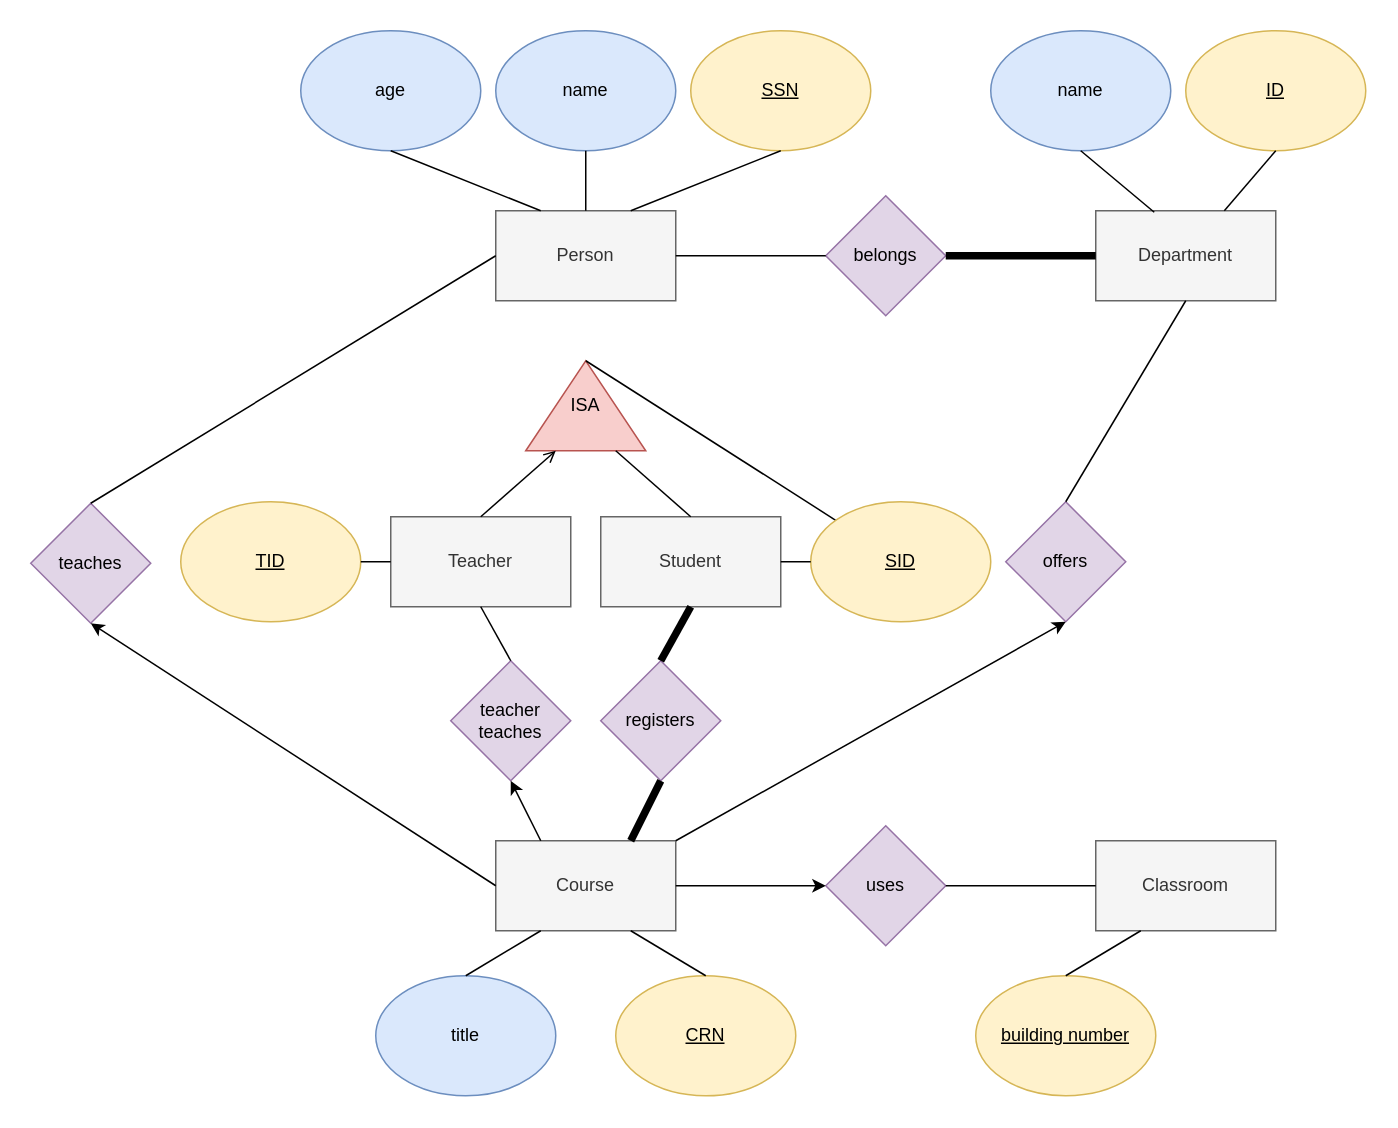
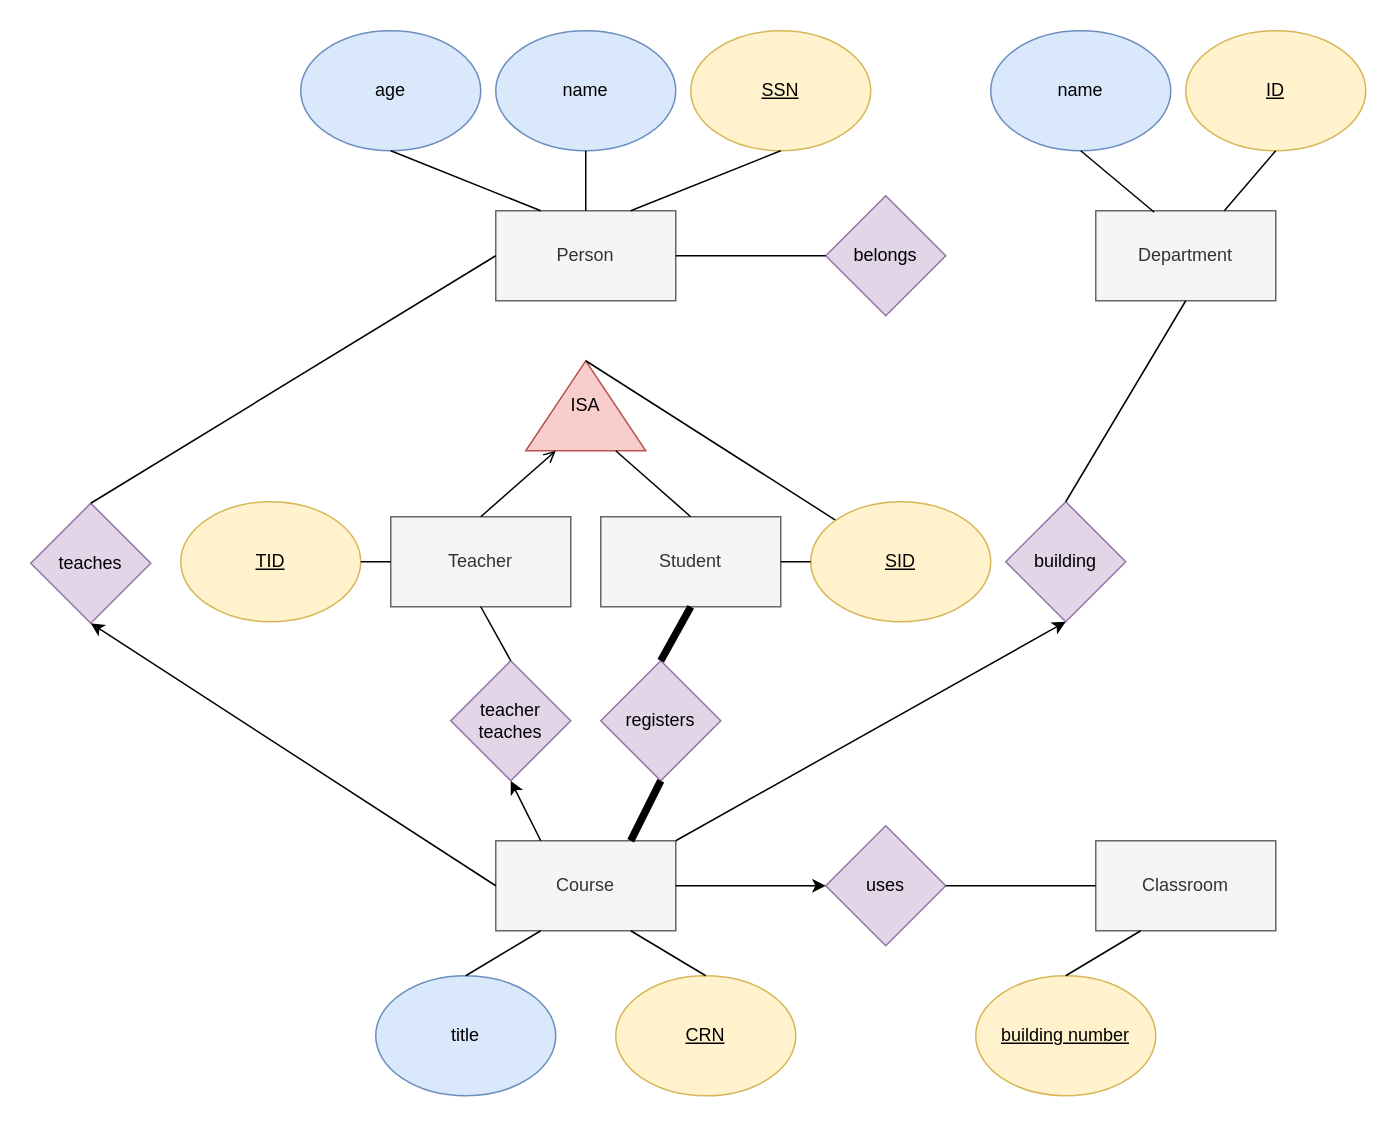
(1021, 256) -> none
(1066, 562) -> (1066, 562)
